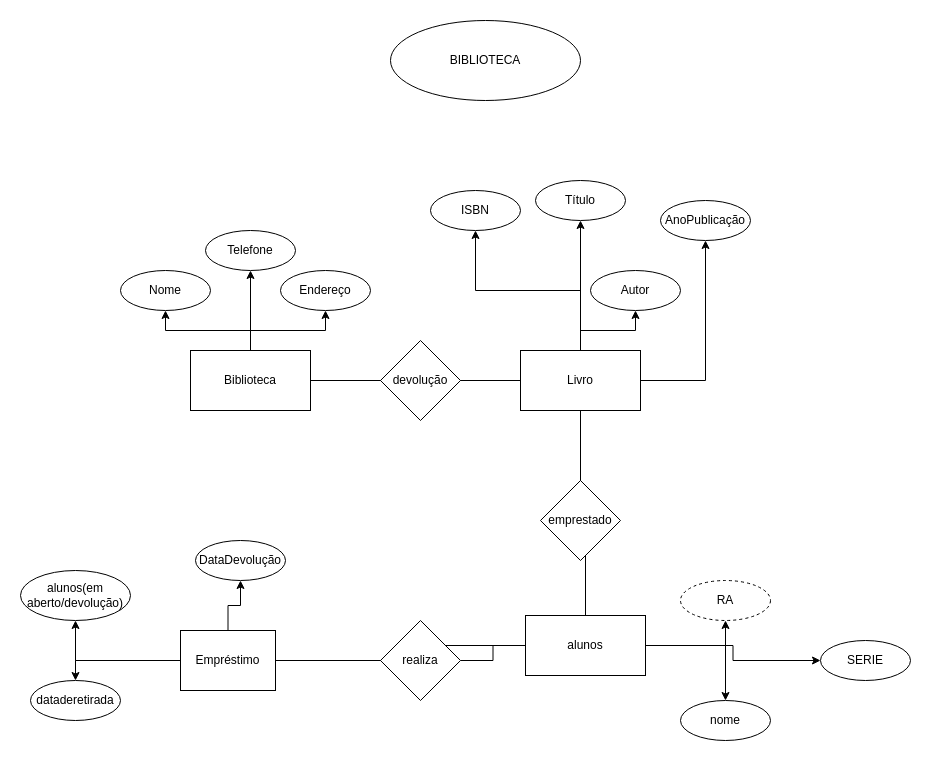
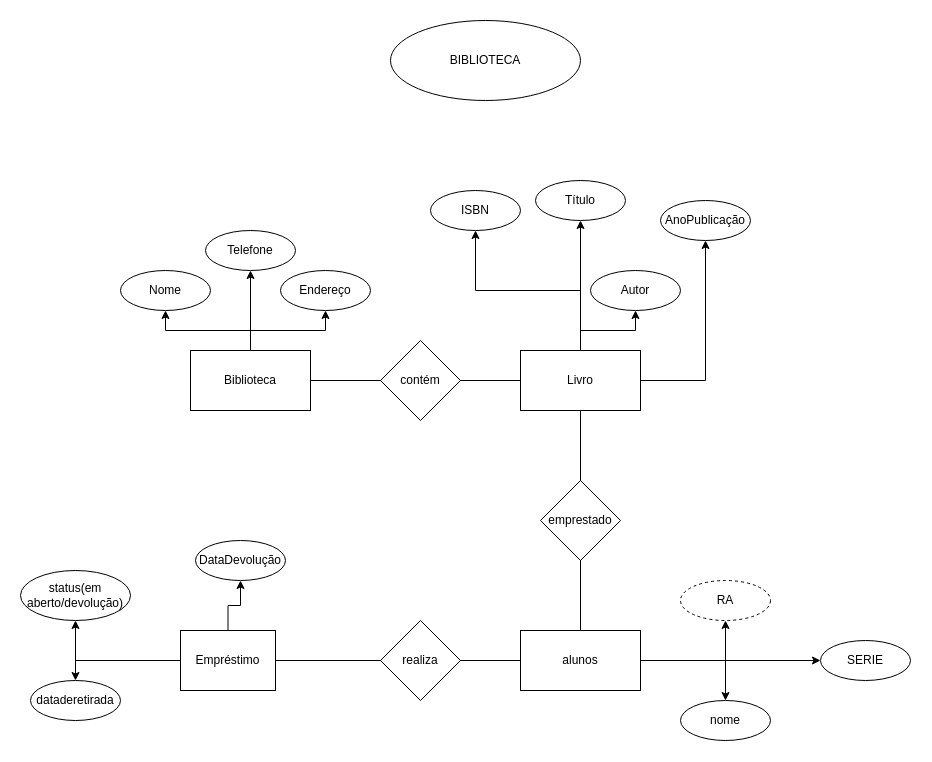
(421, 381) -> (421, 381)
(76, 596) -> (76, 596)
(586, 646) -> (581, 661)
